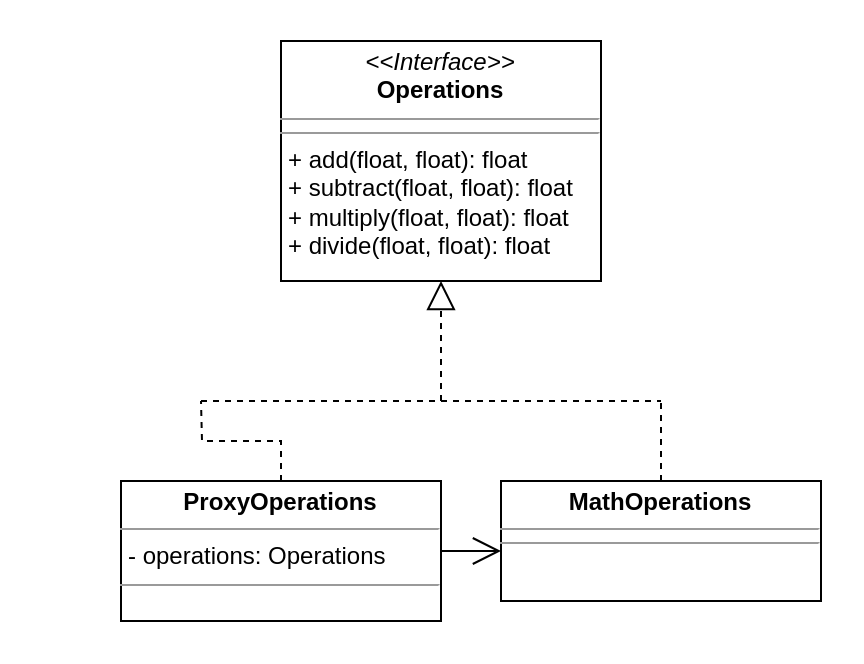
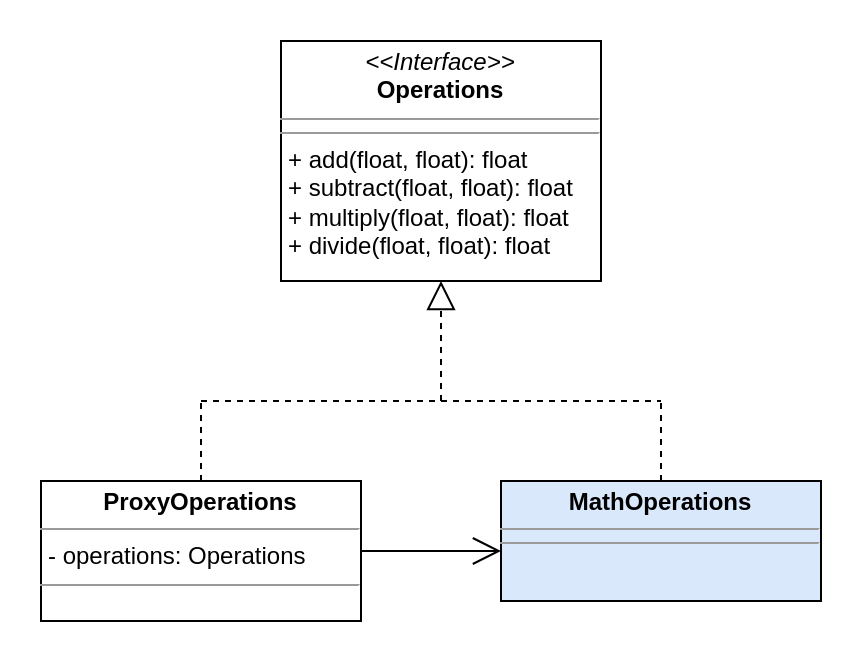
(661, 541) -> (661, 541)
(281, 551) -> (201, 551)
